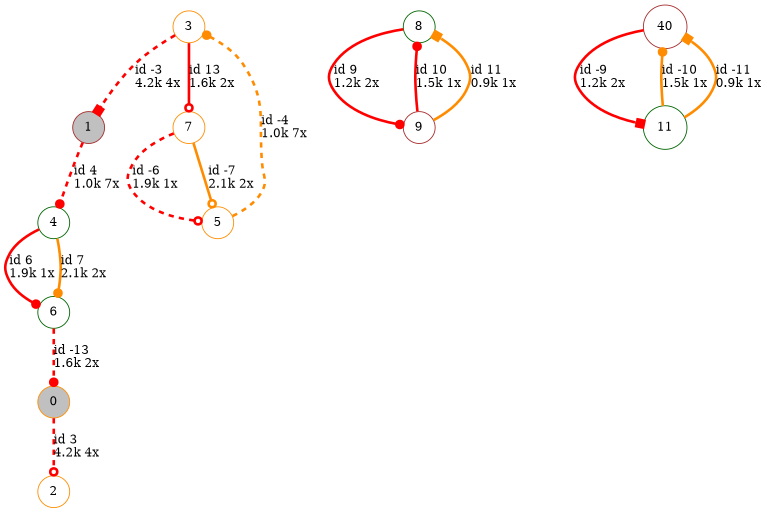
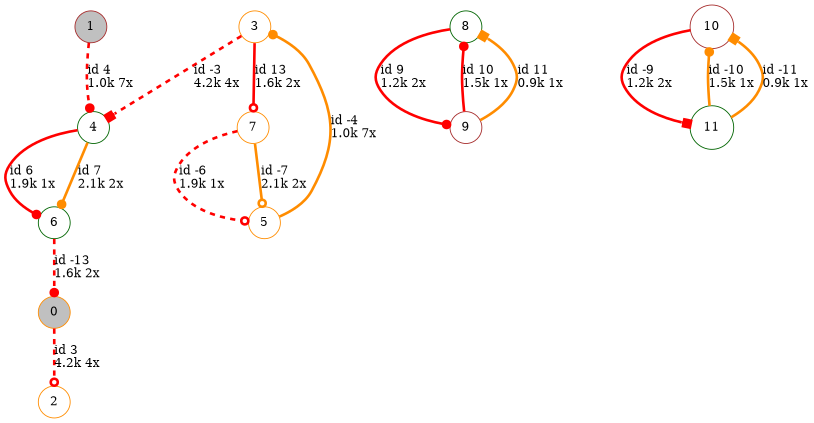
(665, 27) -> (712, 27)
(133, 66) -> (178, 75)
(261, 124) -> (330, 126)
